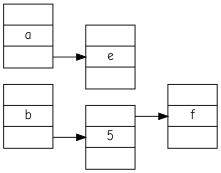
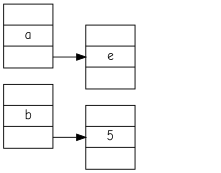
(193, 116) -> none
